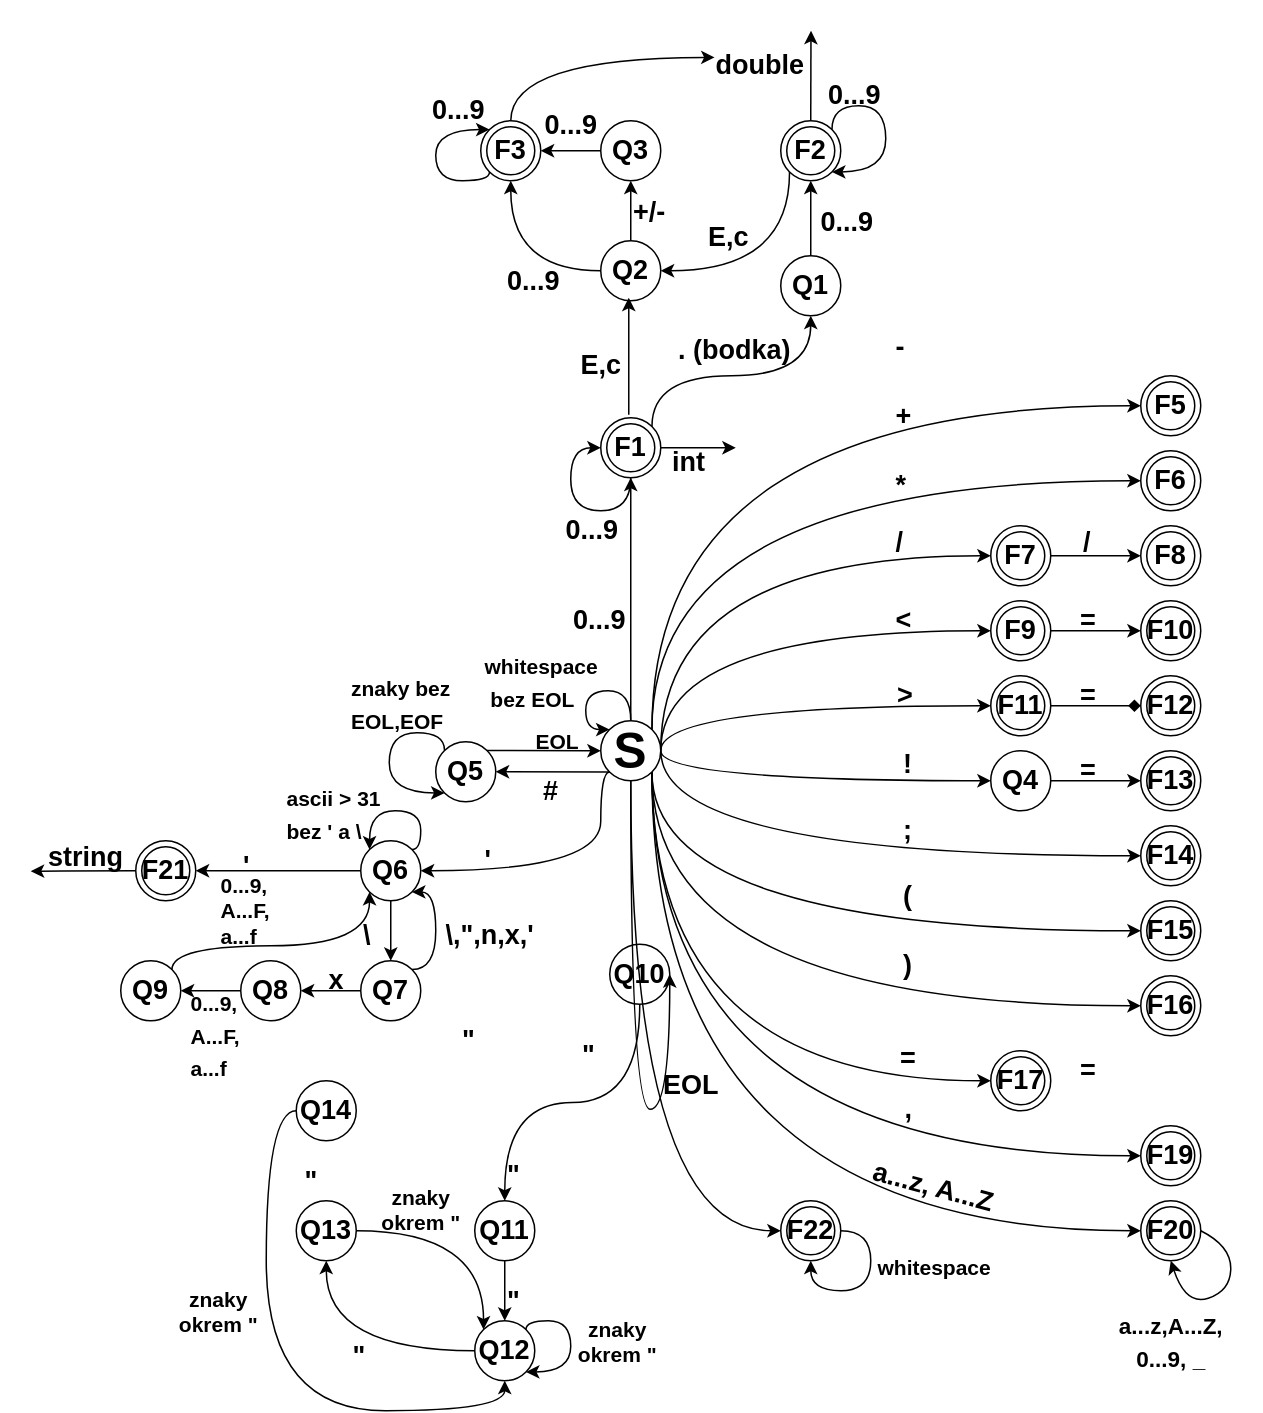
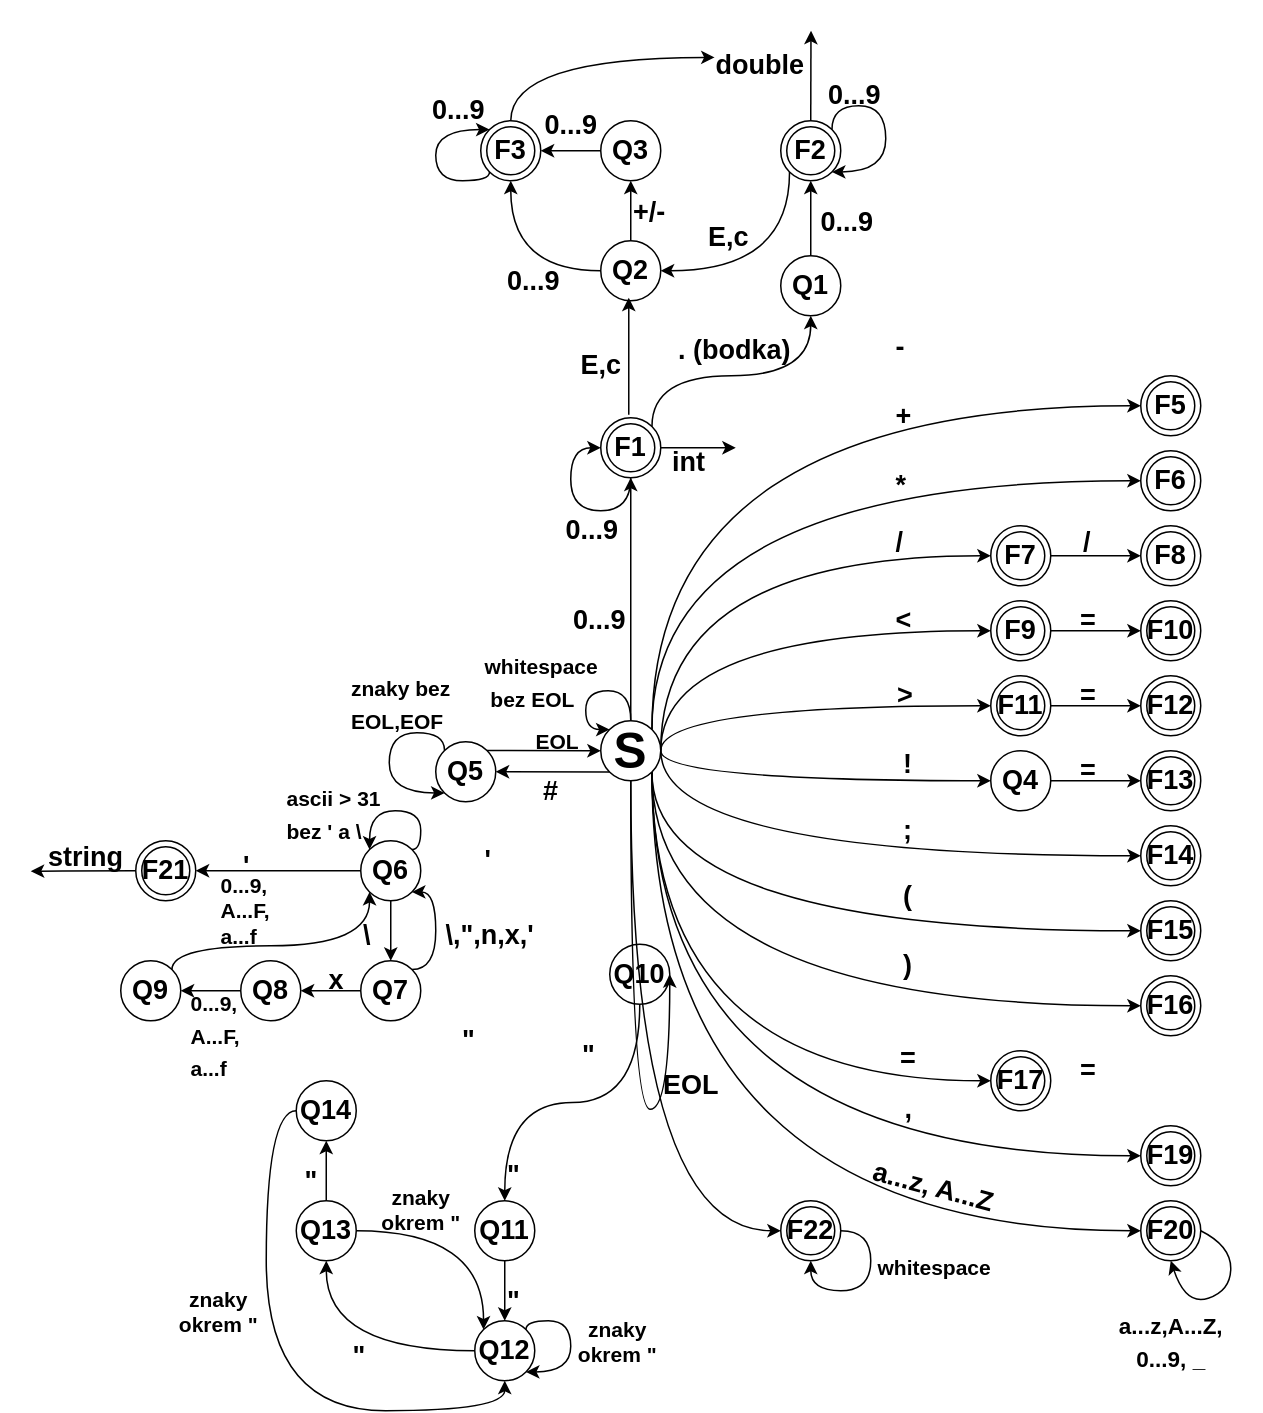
(1128, 706) -> (1129, 706)
(546, 861) -> none
none -> (326, 1175)
